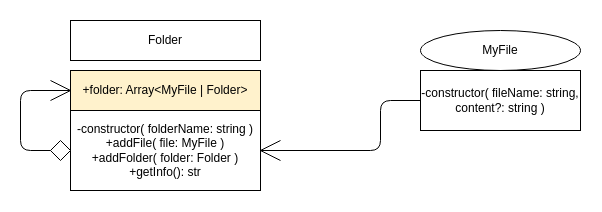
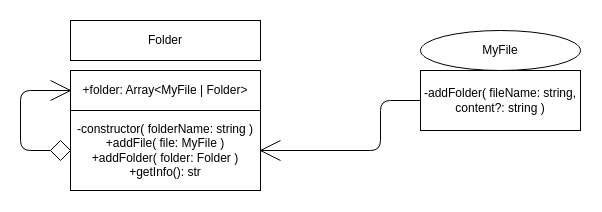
(166, 91) -> (166, 91)
(501, 101) -> (501, 101)
